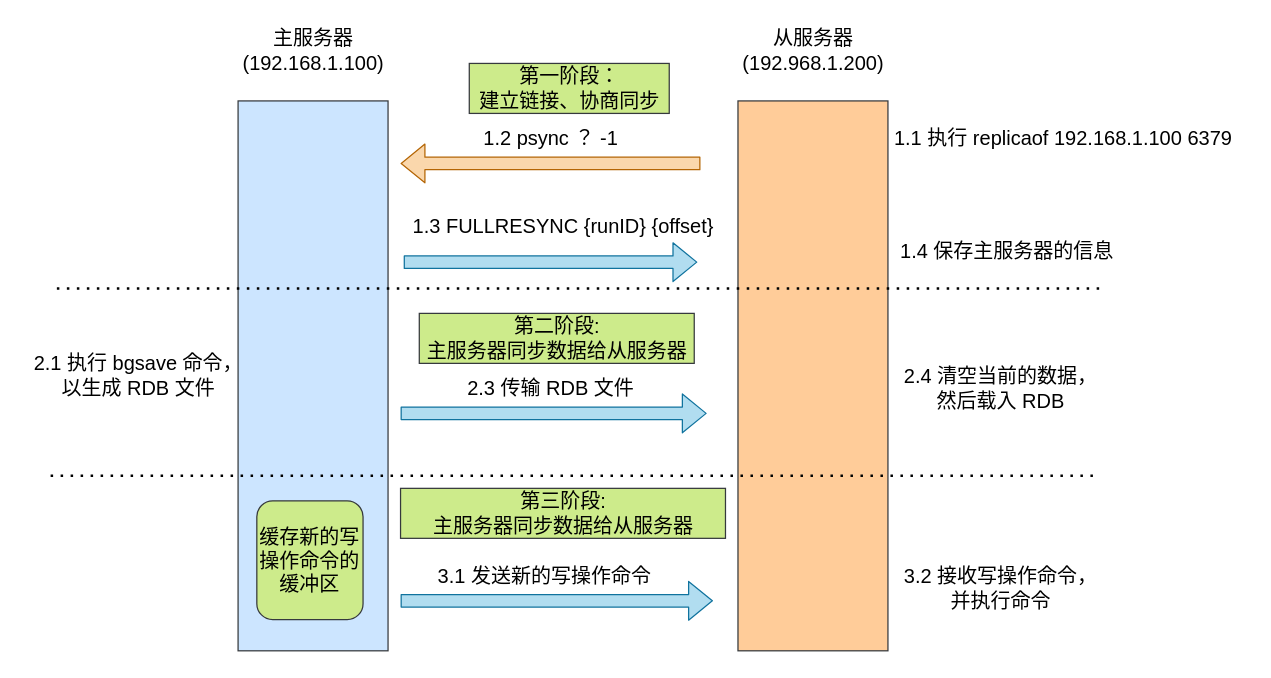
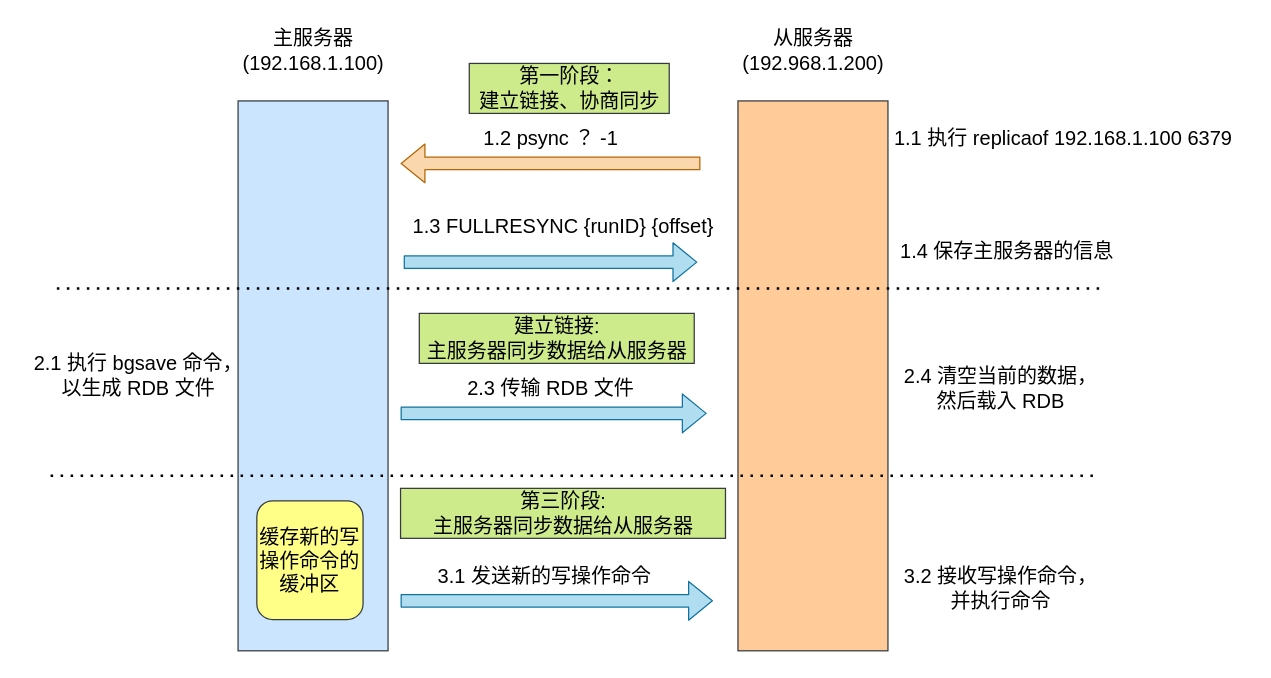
(558, 338) -> (558, 338)
(310, 560) -> (310, 560)
